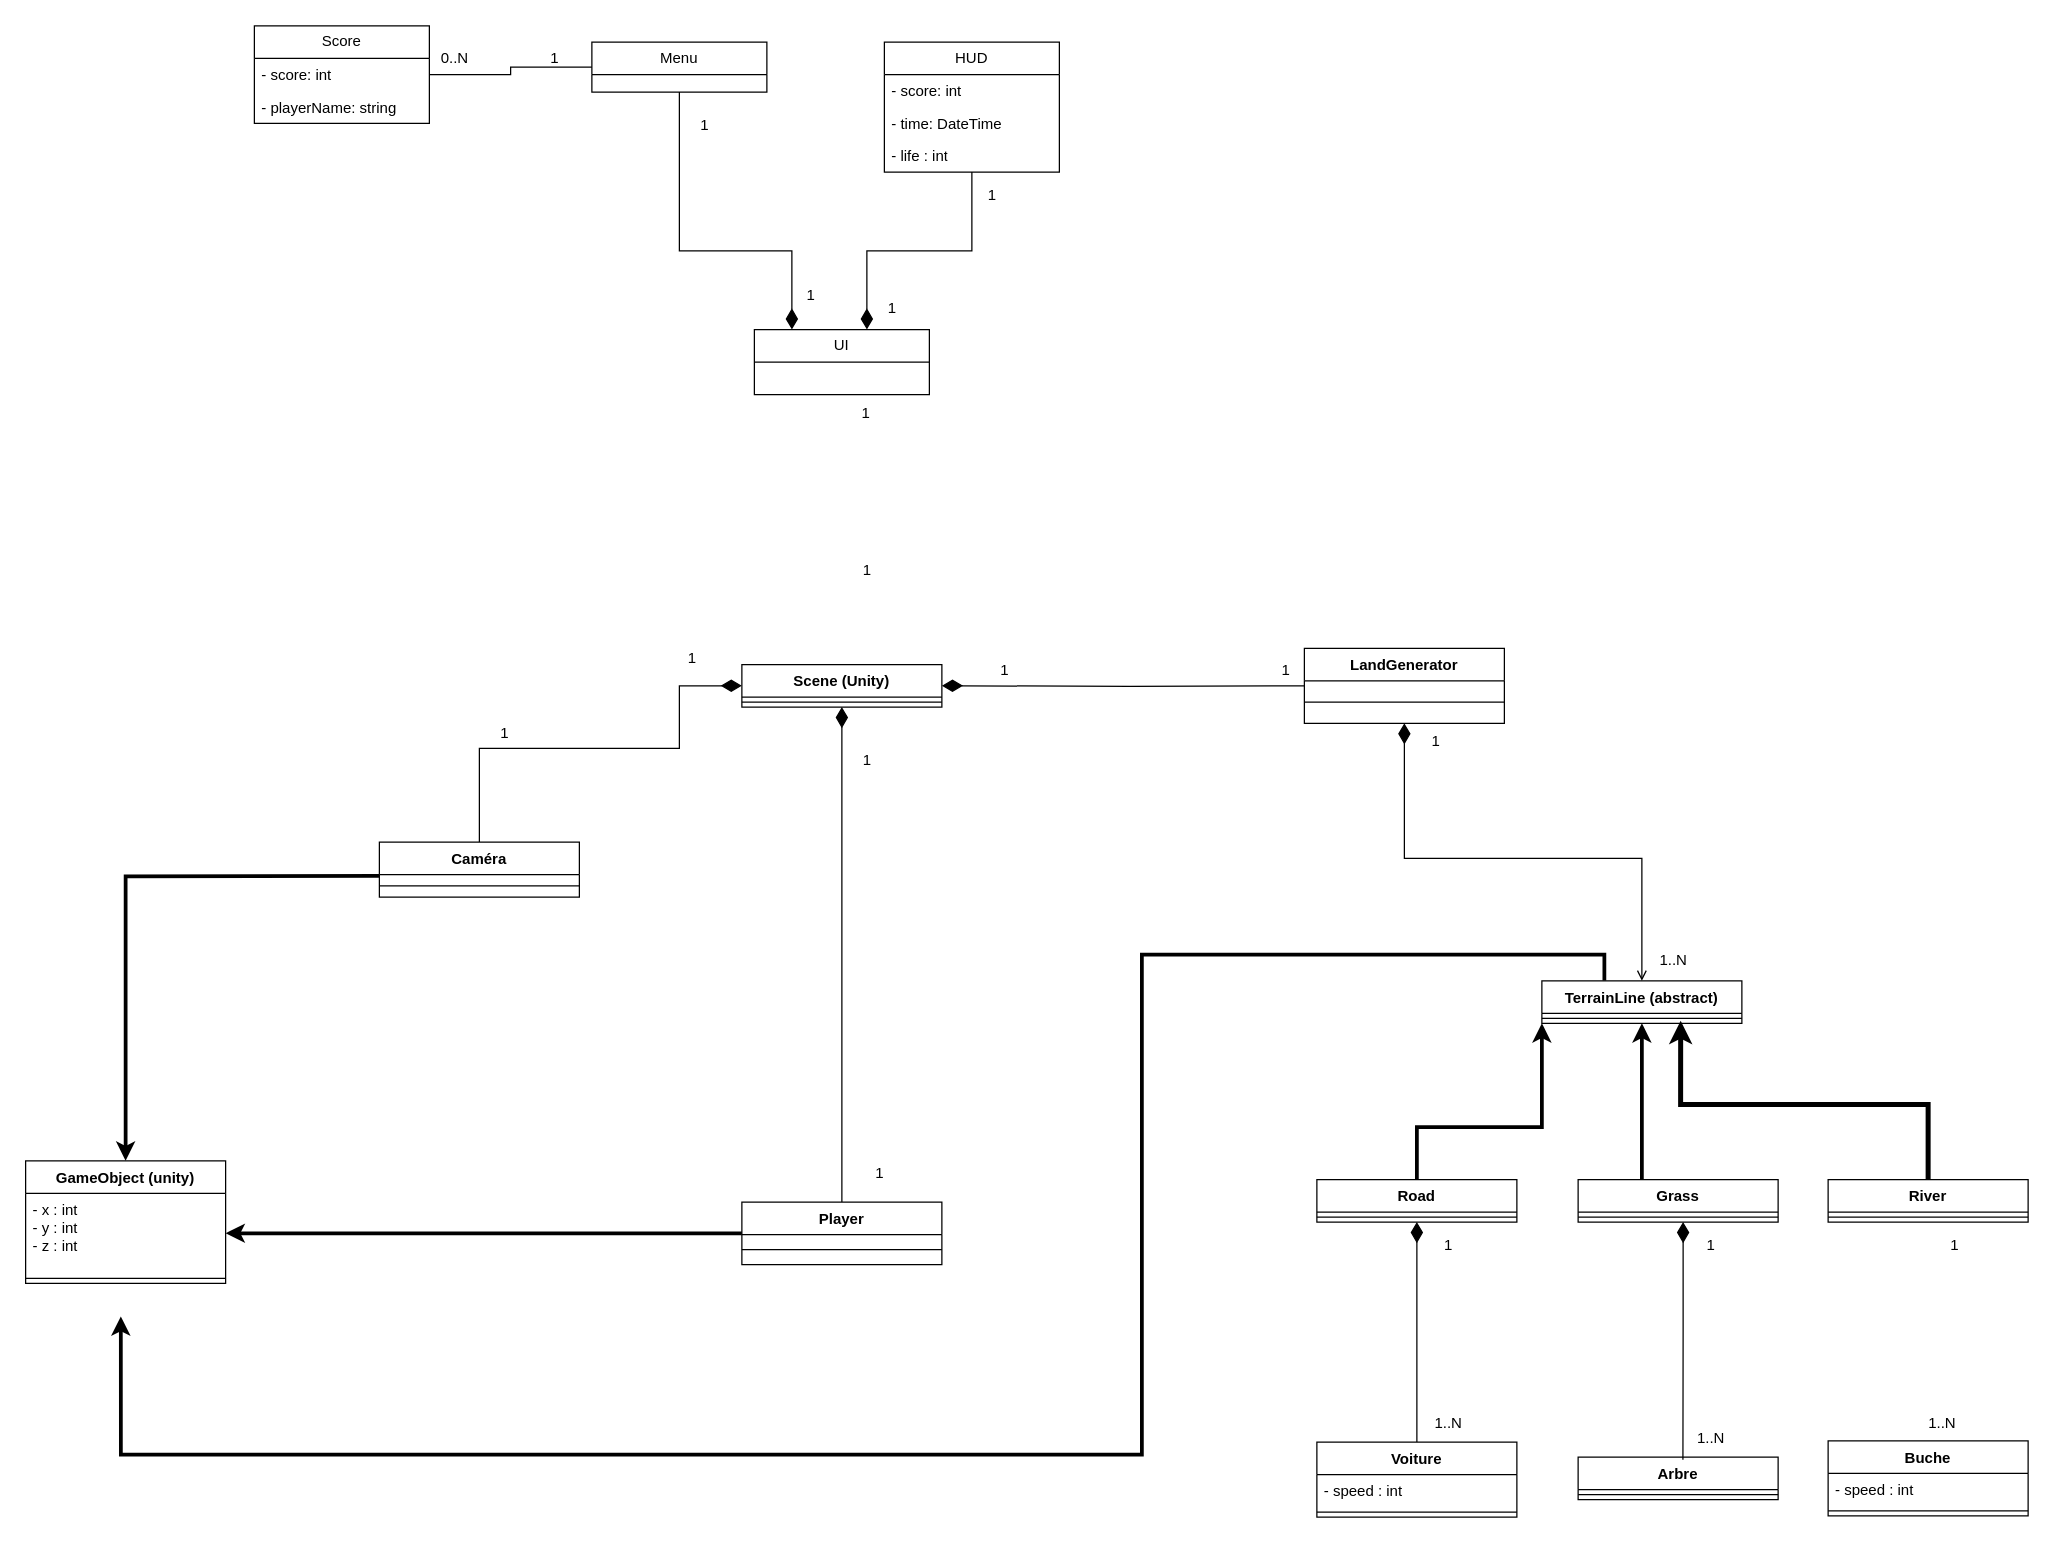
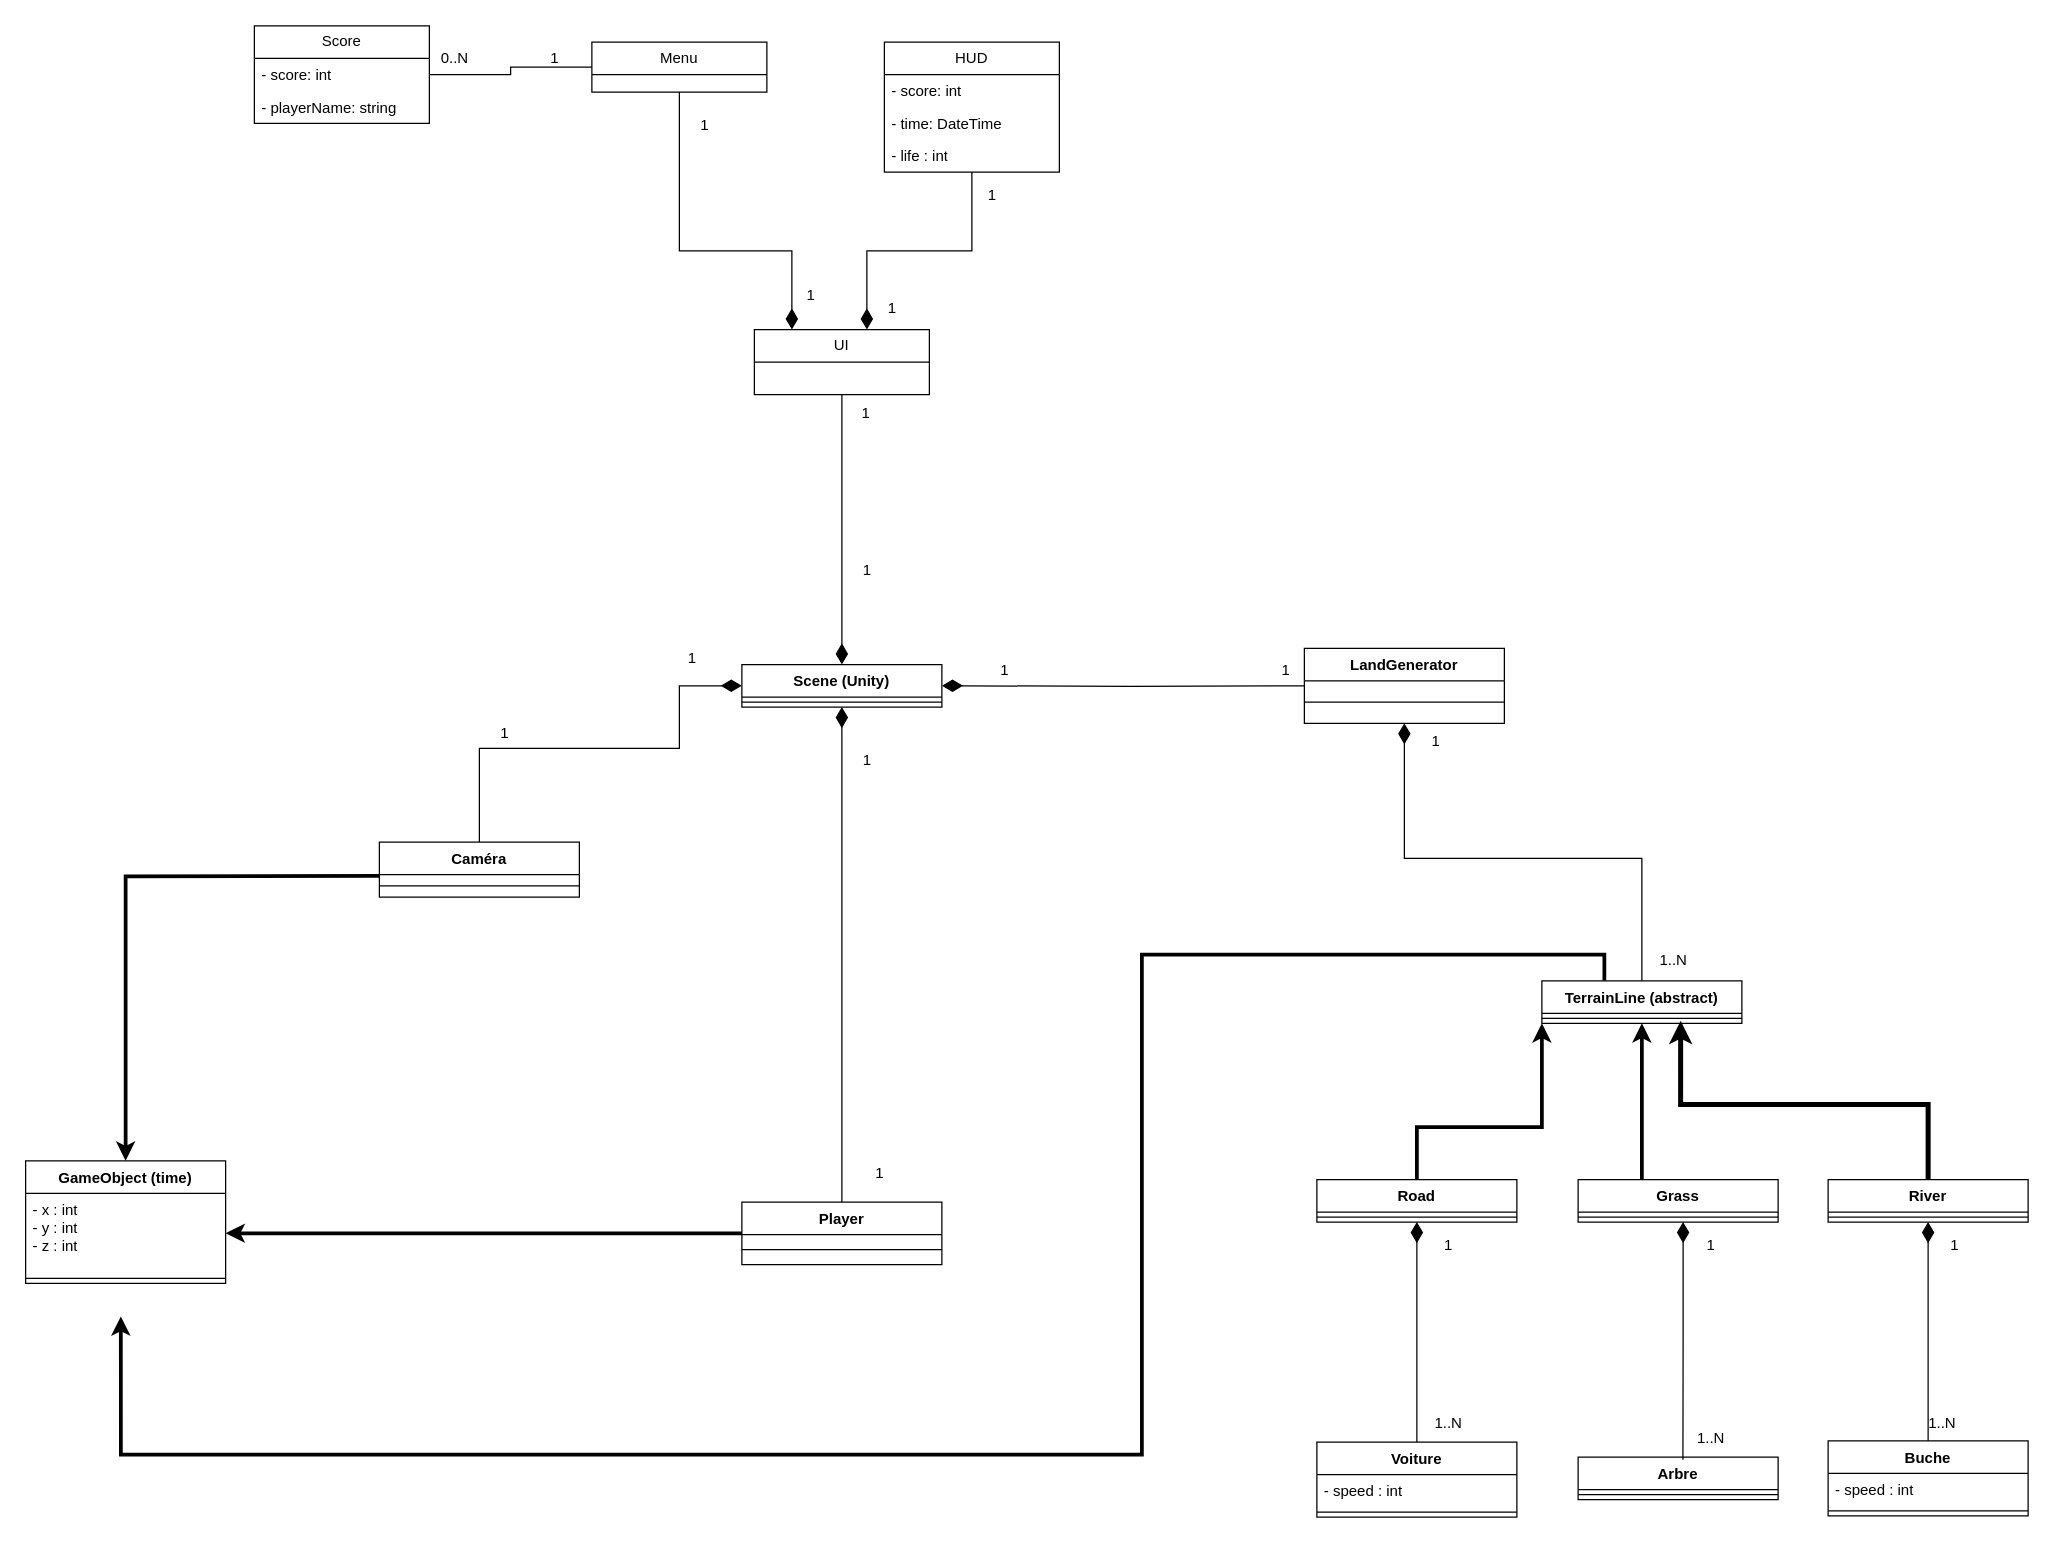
none -> (842, 519)
(1642, 974) -> (1642, 975)
(126, 1178) -> (126, 1178)
none -> (1928, 1341)
